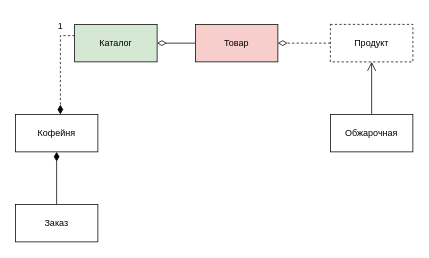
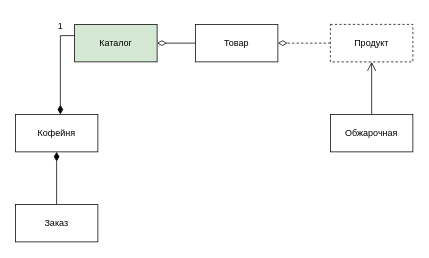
(237, 43) -> (237, 43)
(60, 63) -> (60, 63)
